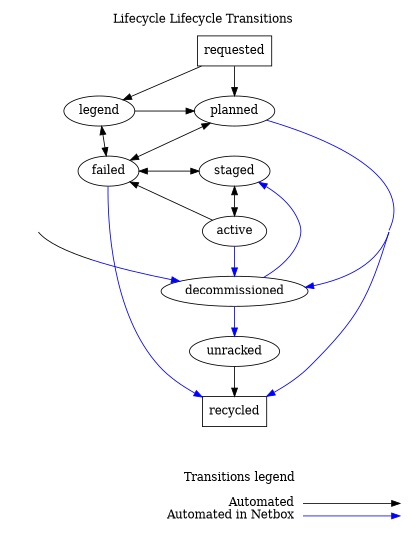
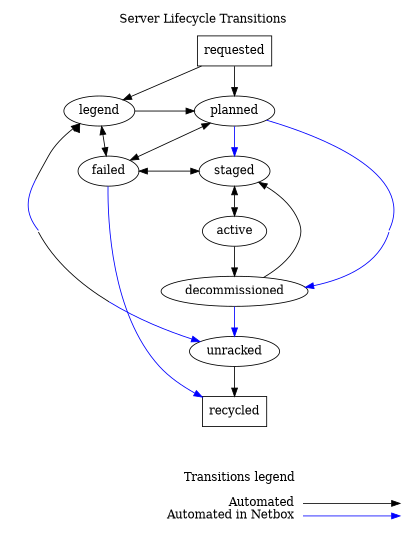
(203, 20) -> (203, 20)
(175, 203) -> none
(301, 233) -> (301, 233)
(235, 257) -> (235, 257)
(102, 263) -> (38, 176)
(348, 324) -> (235, 137)
